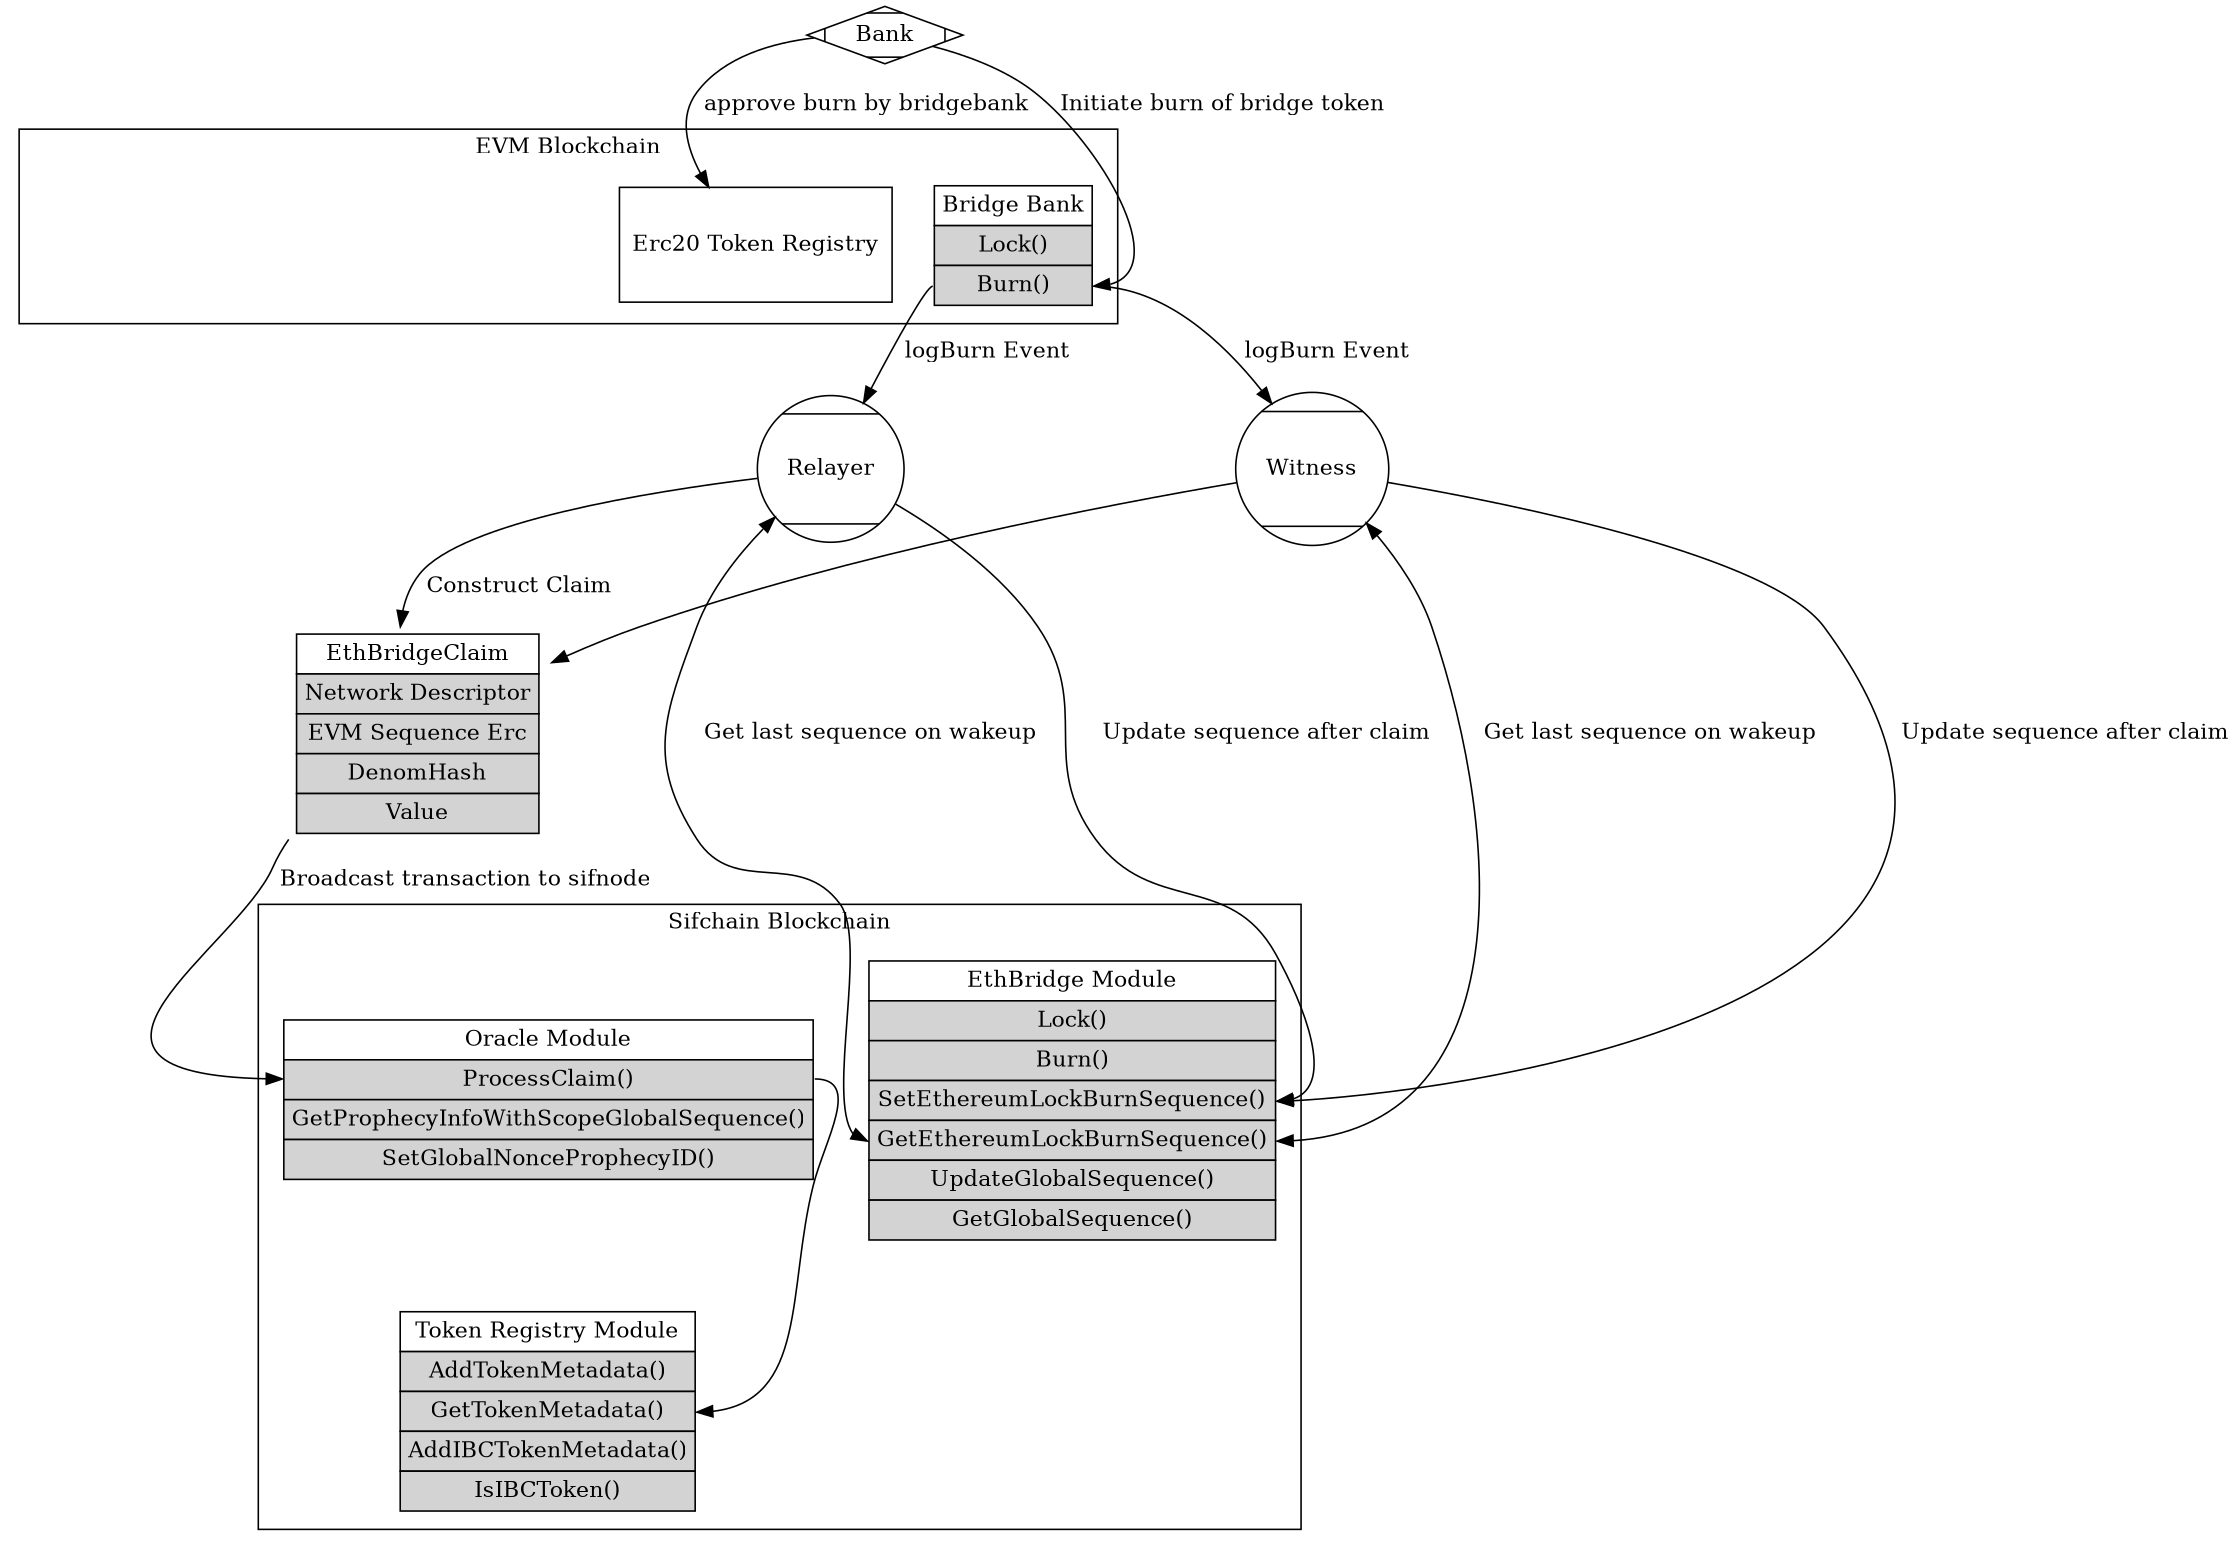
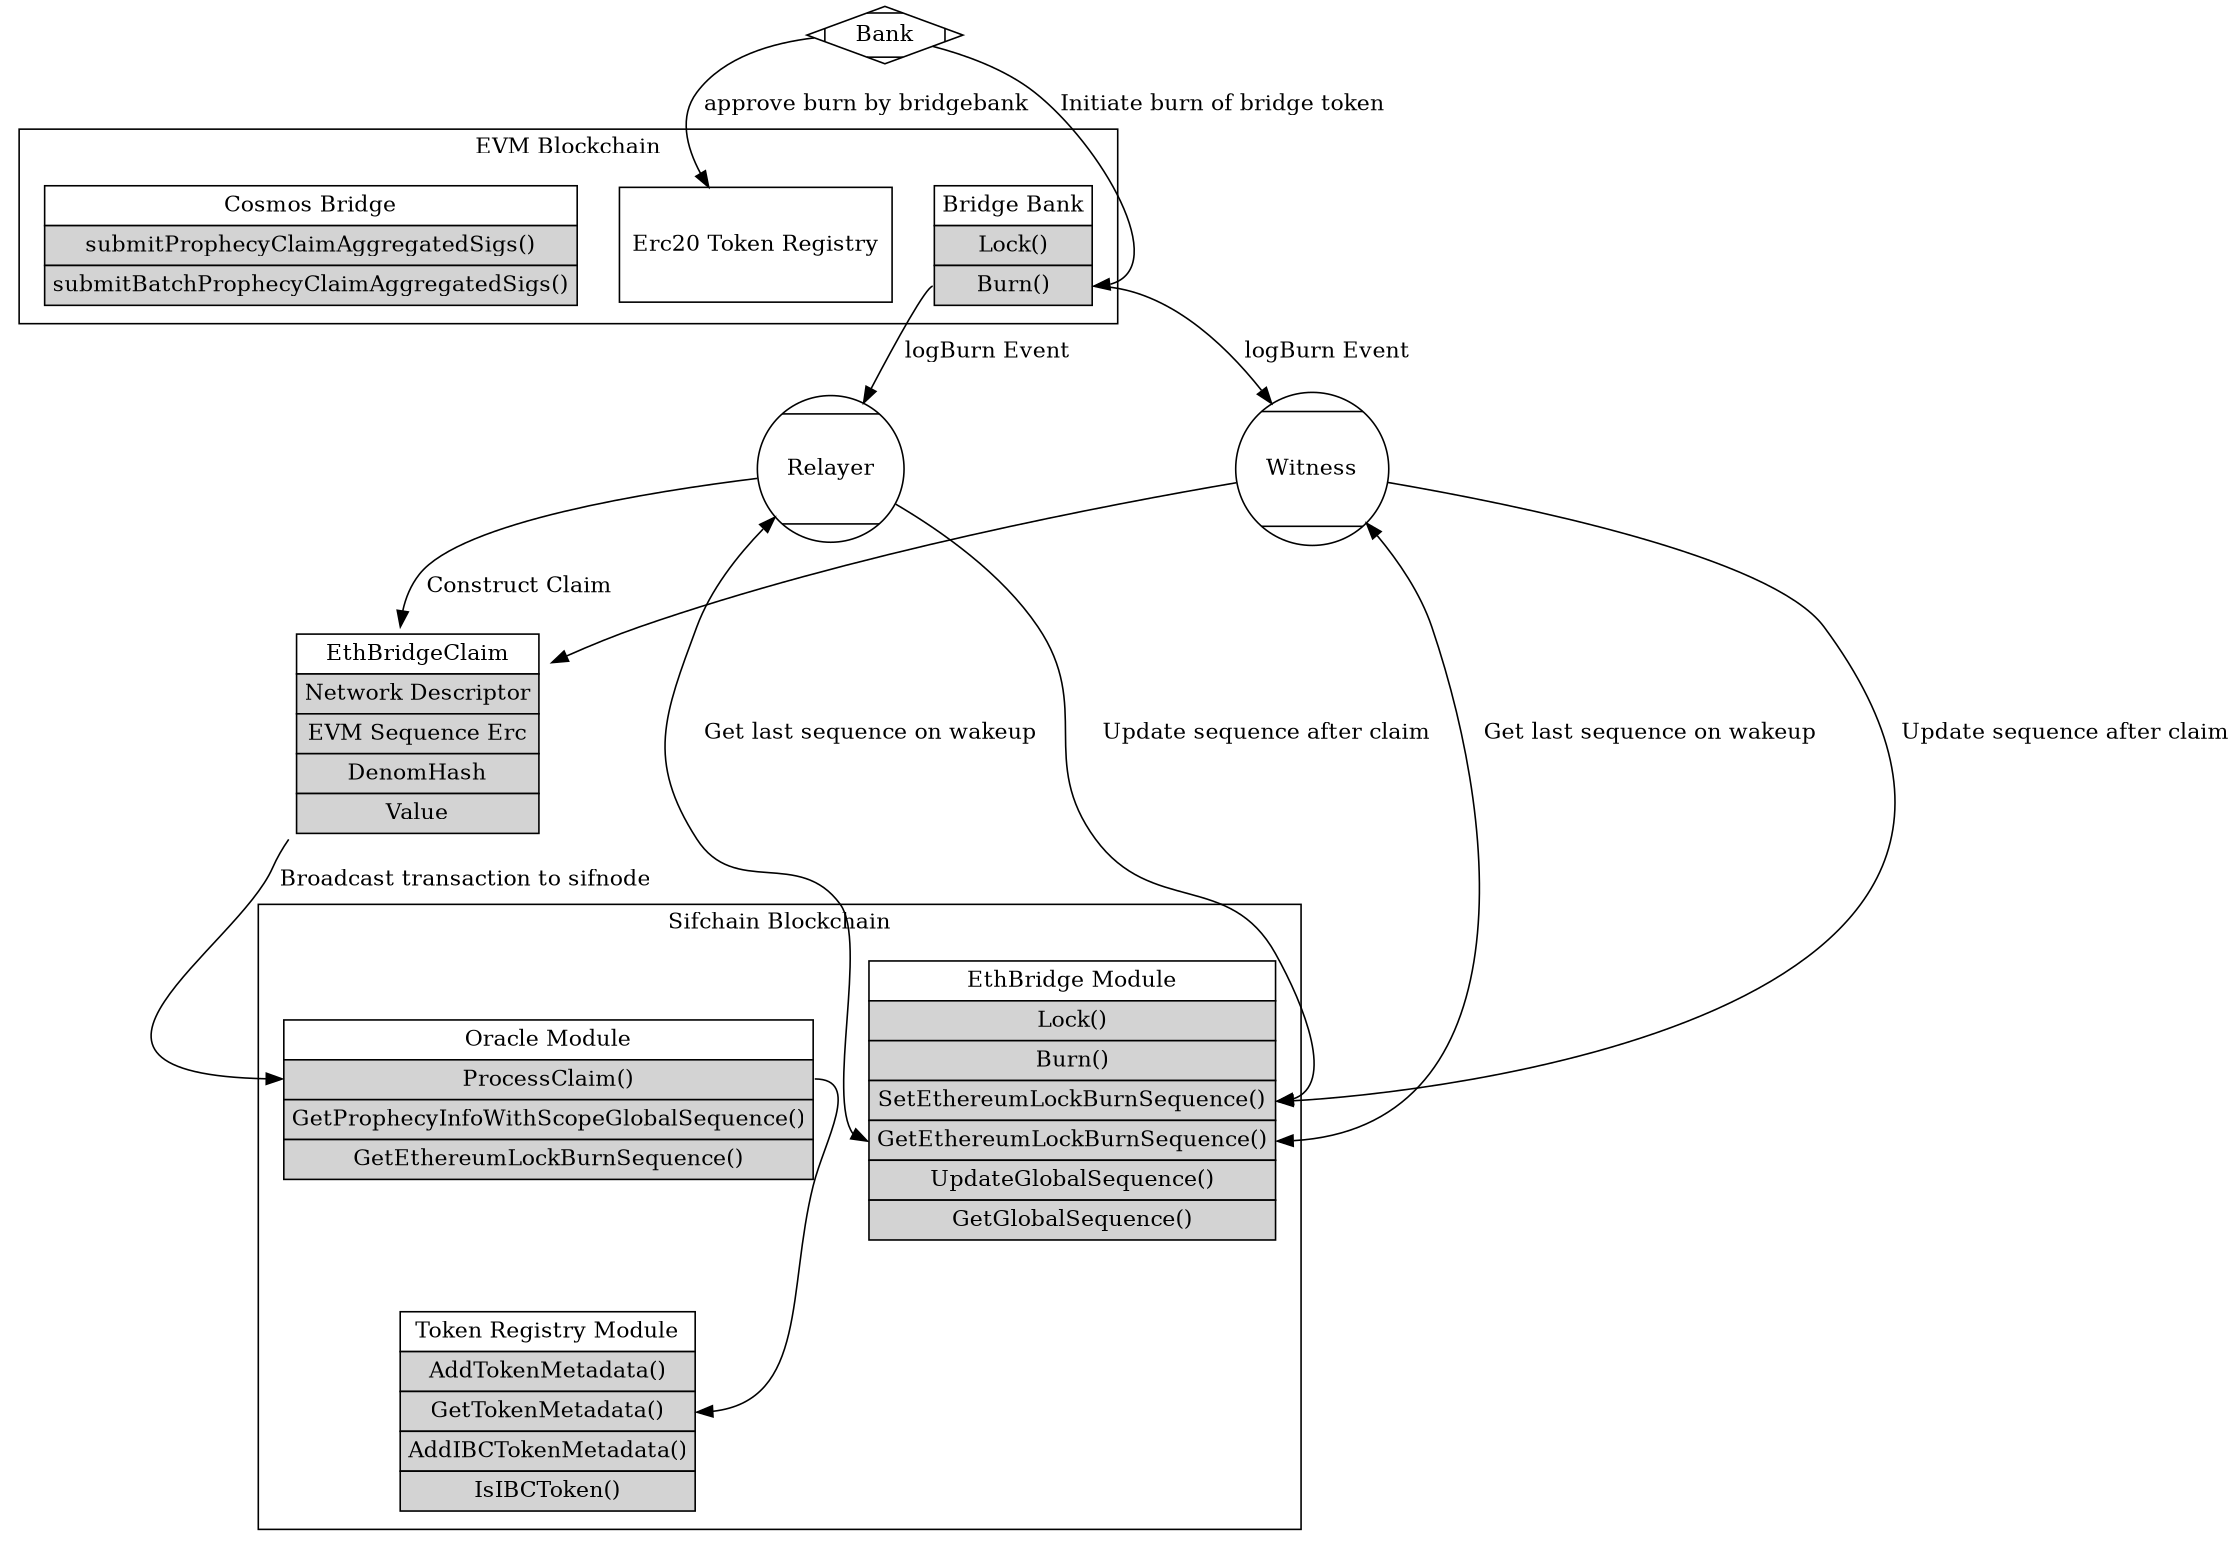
none -> (311, 245)
(548, 1159) -> (548, 1159)
